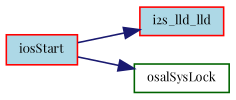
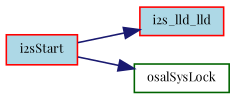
(42, 50) -> (42, 50)
